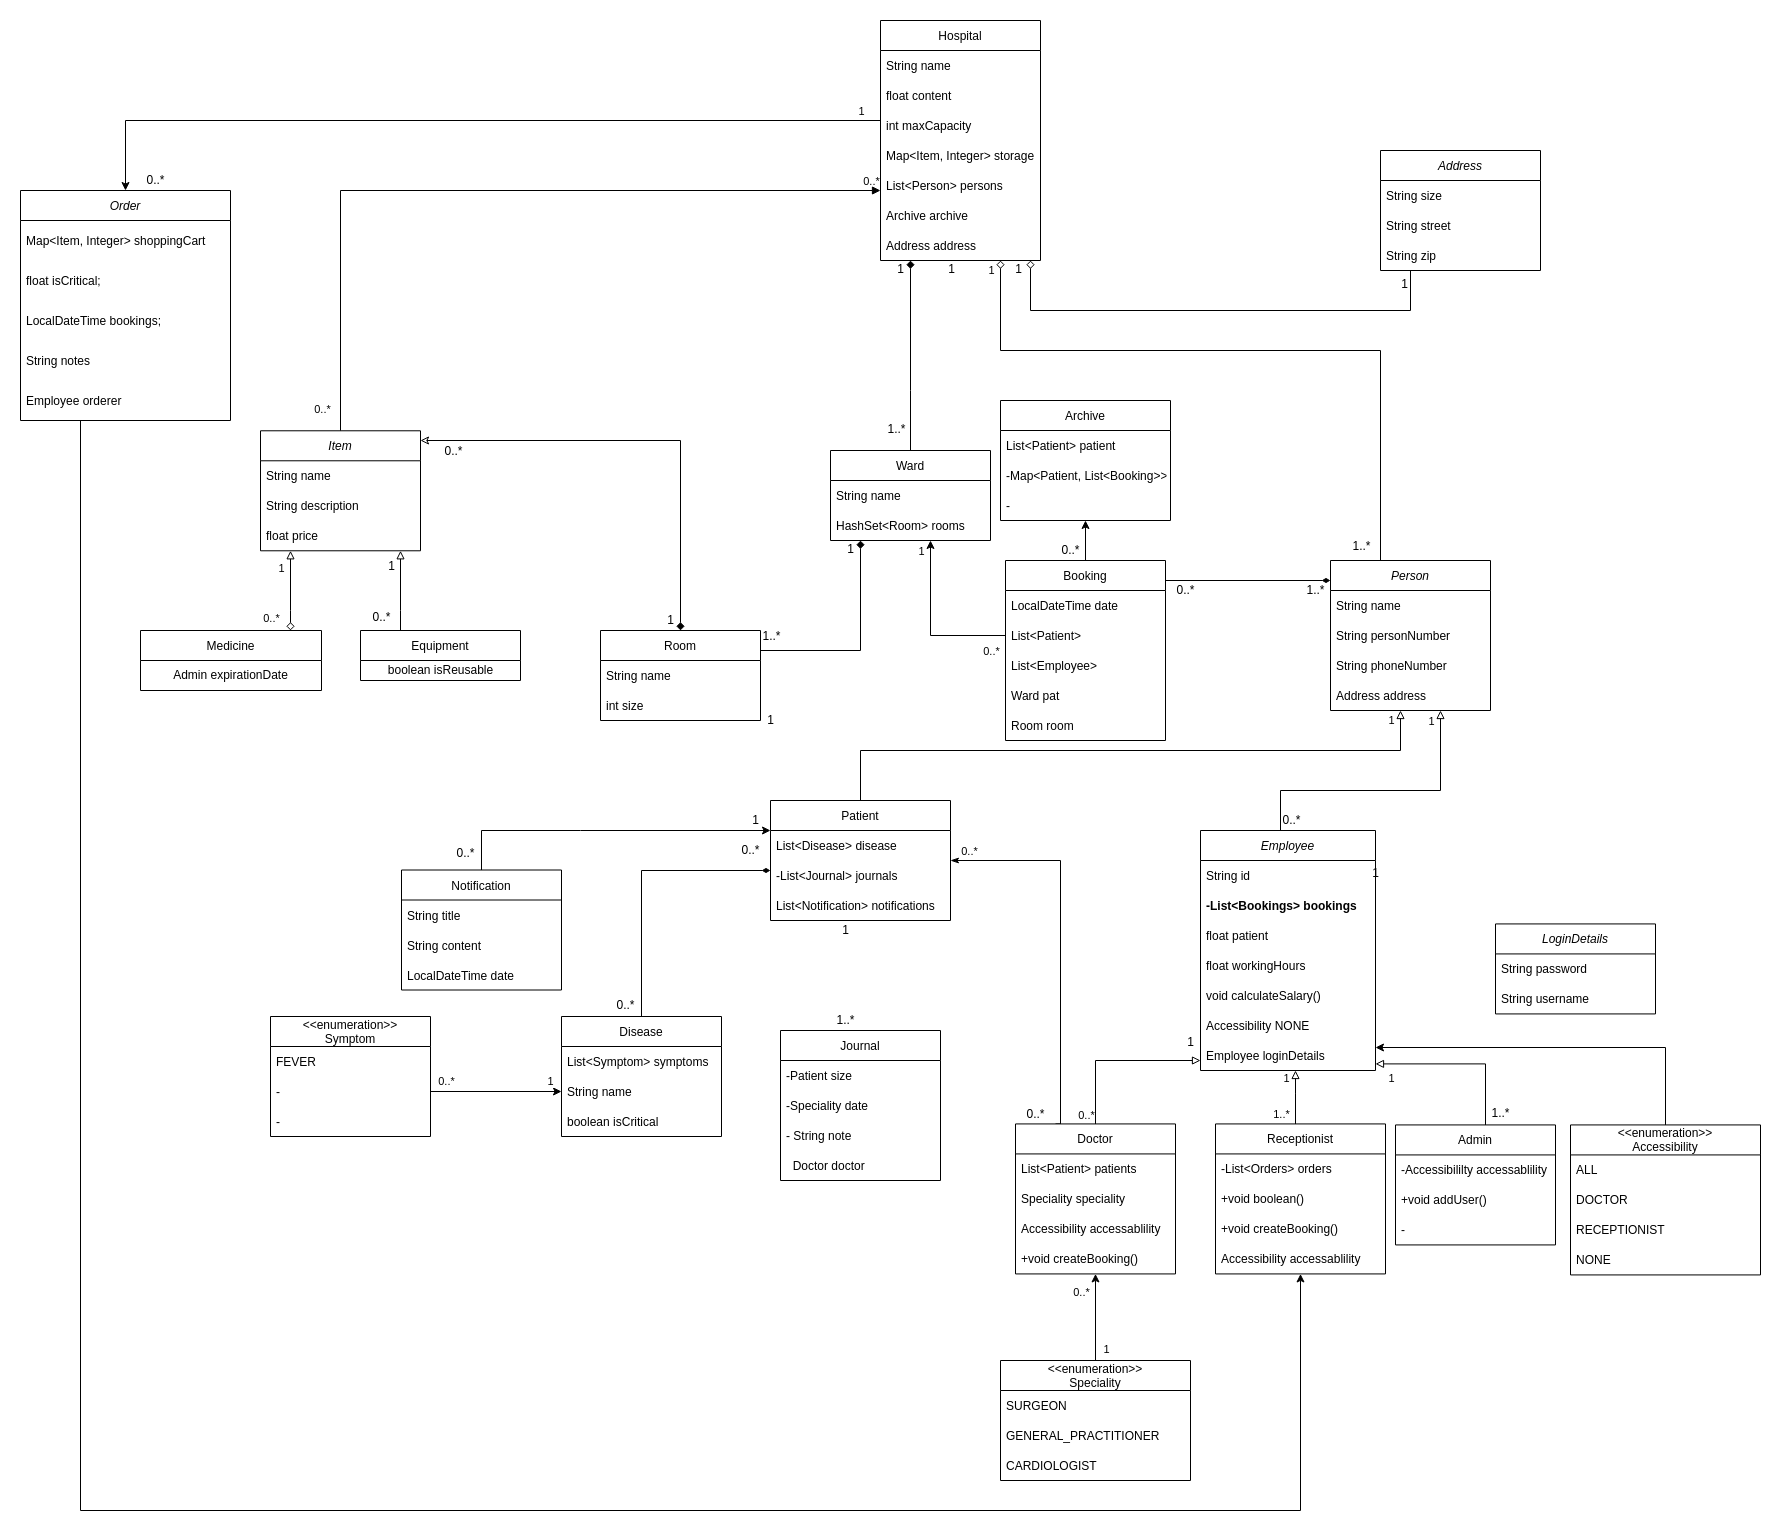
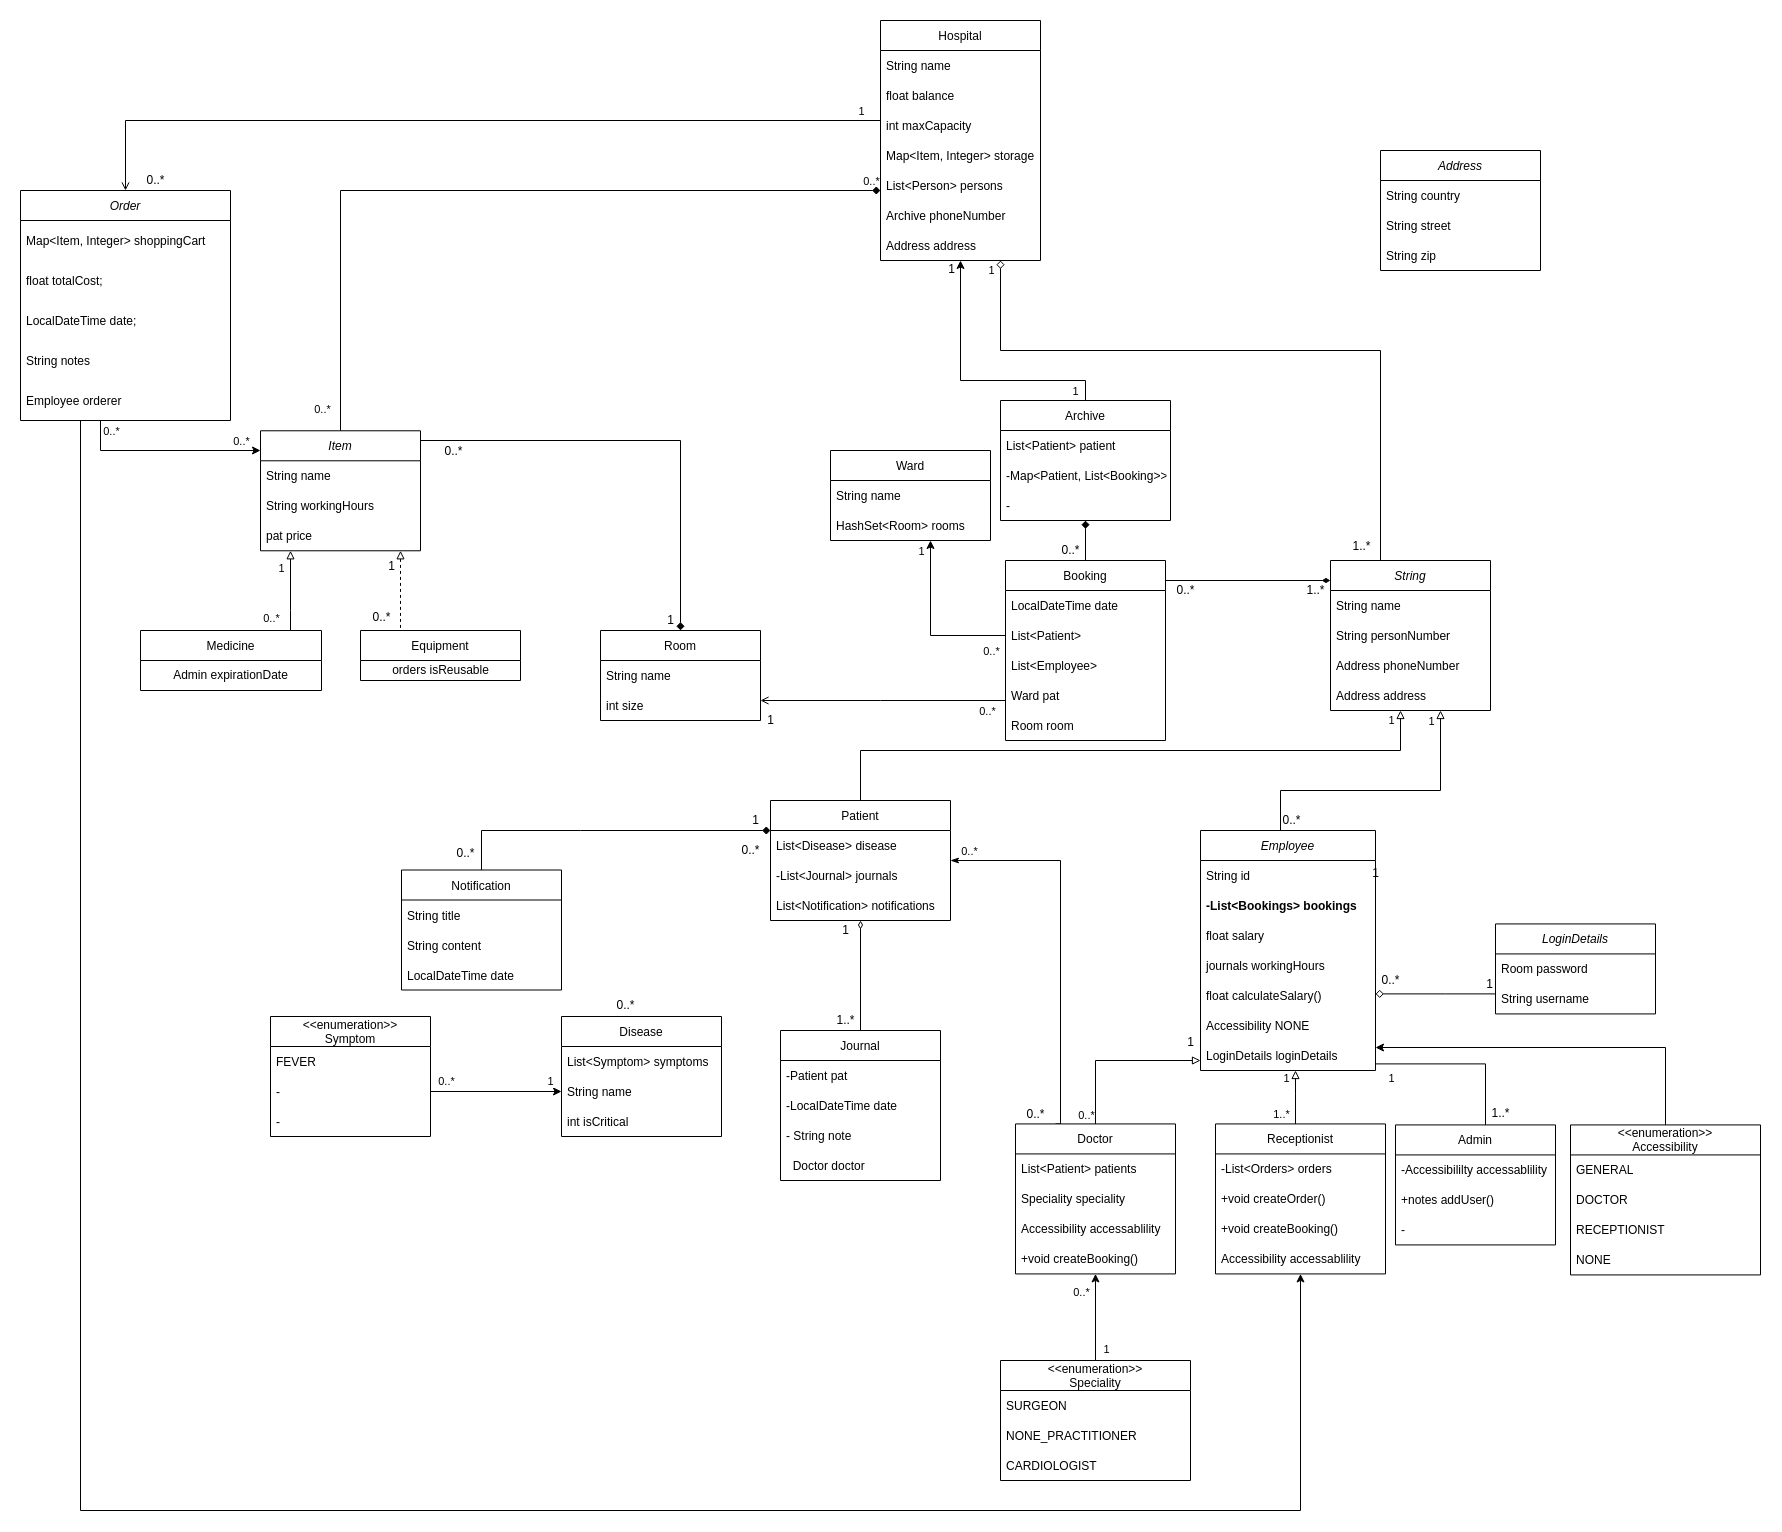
(927, 96) -> (925, 96)
(126, 182) -> (126, 183)
(871, 191) -> (871, 191)
(1418, 196) -> (1430, 196)
(932, 216) -> (947, 216)
(72, 281) -> (74, 281)
(1219, 311) -> none
(95, 321) -> (84, 321)
(911, 359) -> none
none -> (977, 381)
(428, 441) -> (426, 441)
none -> (163, 451)
(320, 506) -> (325, 506)
(1086, 529) -> (1086, 529)
(298, 536) -> (293, 536)
(1410, 576) -> (1410, 576)
(401, 595) -> (401, 595)
(291, 622) -> (291, 626)
(861, 649) -> none
(1393, 666) -> (1398, 666)
(441, 671) -> (441, 671)
none -> (884, 701)
(762, 831) -> (762, 831)
(642, 883) -> none
(1245, 936) -> (1242, 936)
(1262, 966) -> (1272, 966)
(1548, 969) -> (1543, 969)
none -> (861, 979)
none -> (1437, 994)
(1272, 996) -> (1275, 996)
(1267, 1056) -> (1278, 1056)
(1385, 1064) -> (1382, 1064)
(825, 1076) -> (823, 1076)
(834, 1106) -> (845, 1106)
(618, 1122) -> (605, 1122)
(1586, 1170) -> (1600, 1170)
(1267, 1199) -> (1282, 1199)
(1448, 1200) -> (1453, 1200)
(1073, 1436) -> (1063, 1436)
